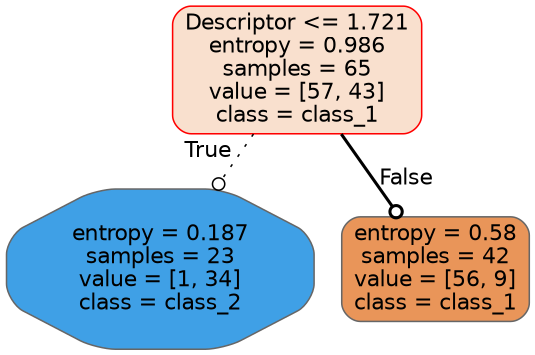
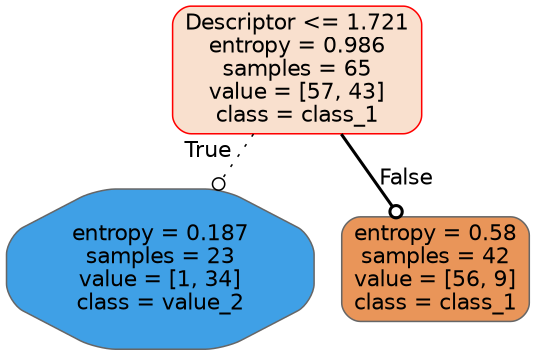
(160, 269) -> (160, 269)
